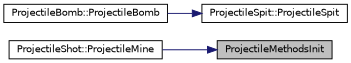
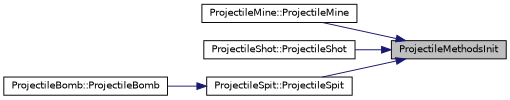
(86, 50) -> (279, 13)
none -> (279, 50)
none -> (359, 69)
